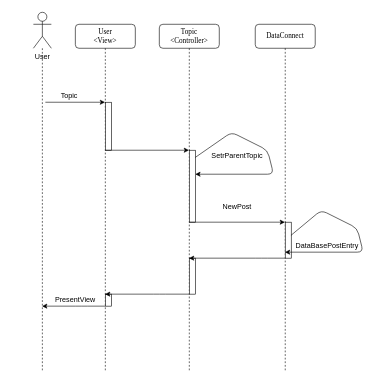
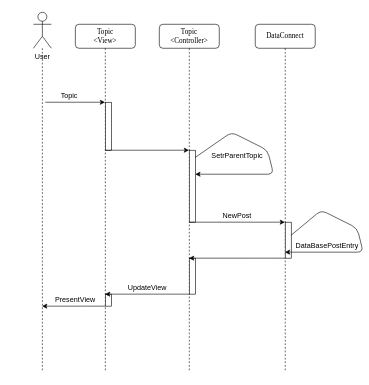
(105, 36) -> (105, 36)
(237, 207) -> (237, 216)
none -> (147, 288)
